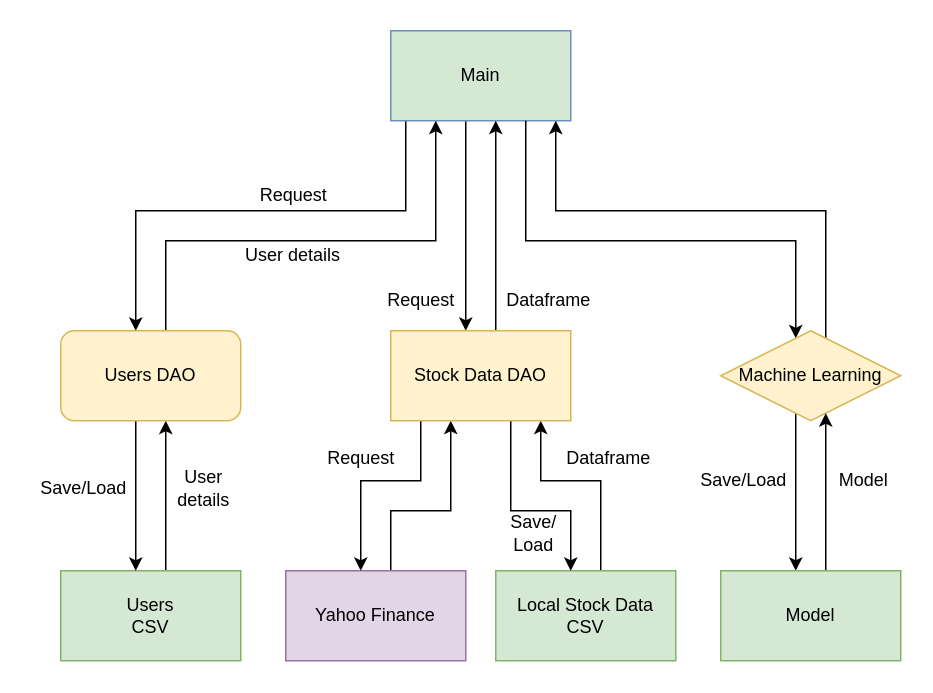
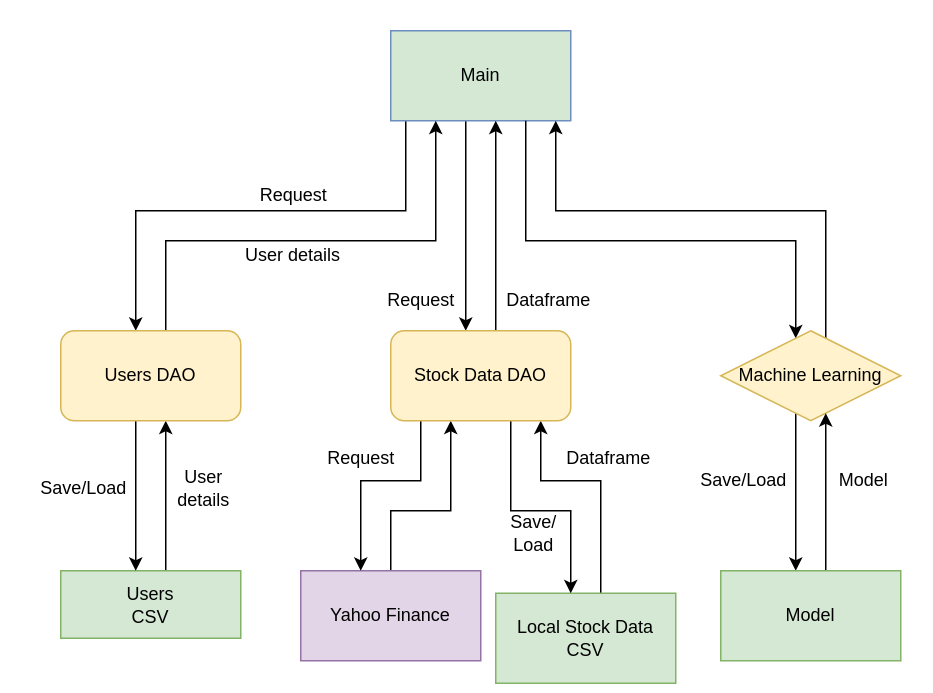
(481, 376) -> (481, 376)
(151, 616) -> (151, 605)
(376, 616) -> (391, 616)
(586, 616) -> (586, 638)
